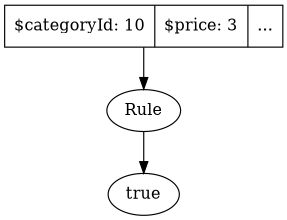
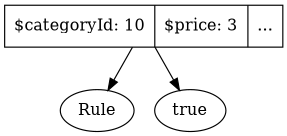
(144, 147) -> (164, 64)
